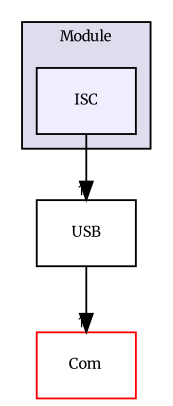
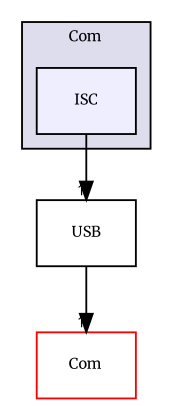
(86, 38) -> (86, 38)
